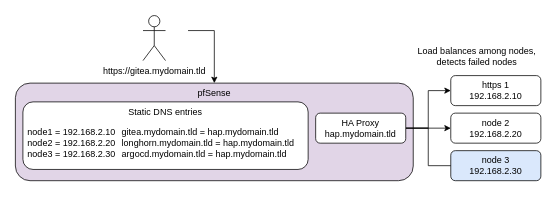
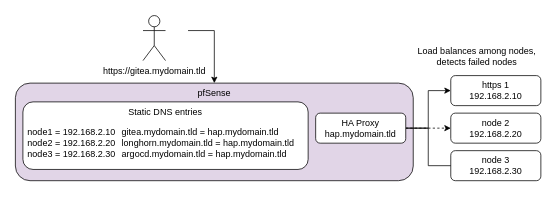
(437, 128) -> (437, 128)
(495, 165) -> (495, 165)
